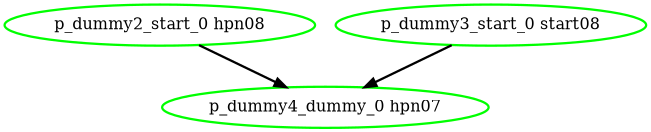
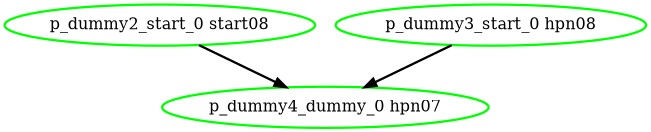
(160, 25) -> (160, 25)
(491, 25) -> (491, 25)
